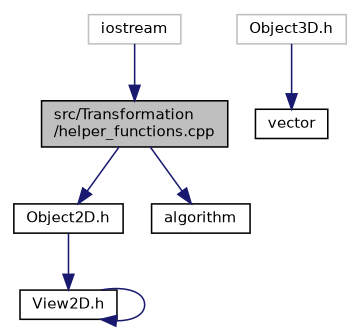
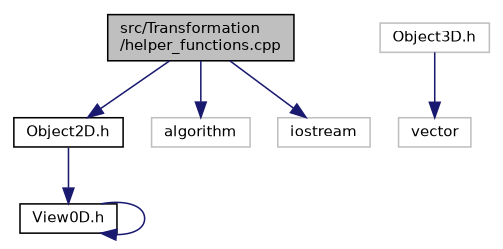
(135, 65) -> (262, 85)
(292, 124) -> (435, 132)
(201, 219) -> (201, 132)
(68, 305) -> (68, 219)
